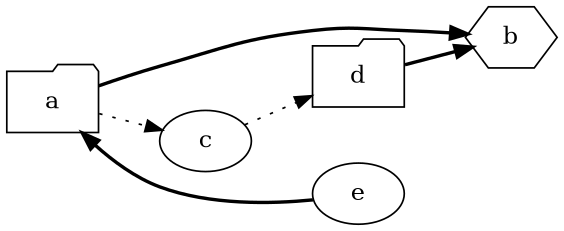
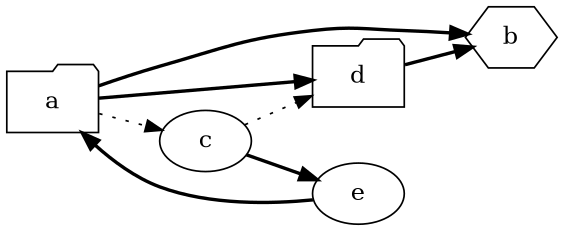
none -> (197, 90)
none -> (274, 164)
